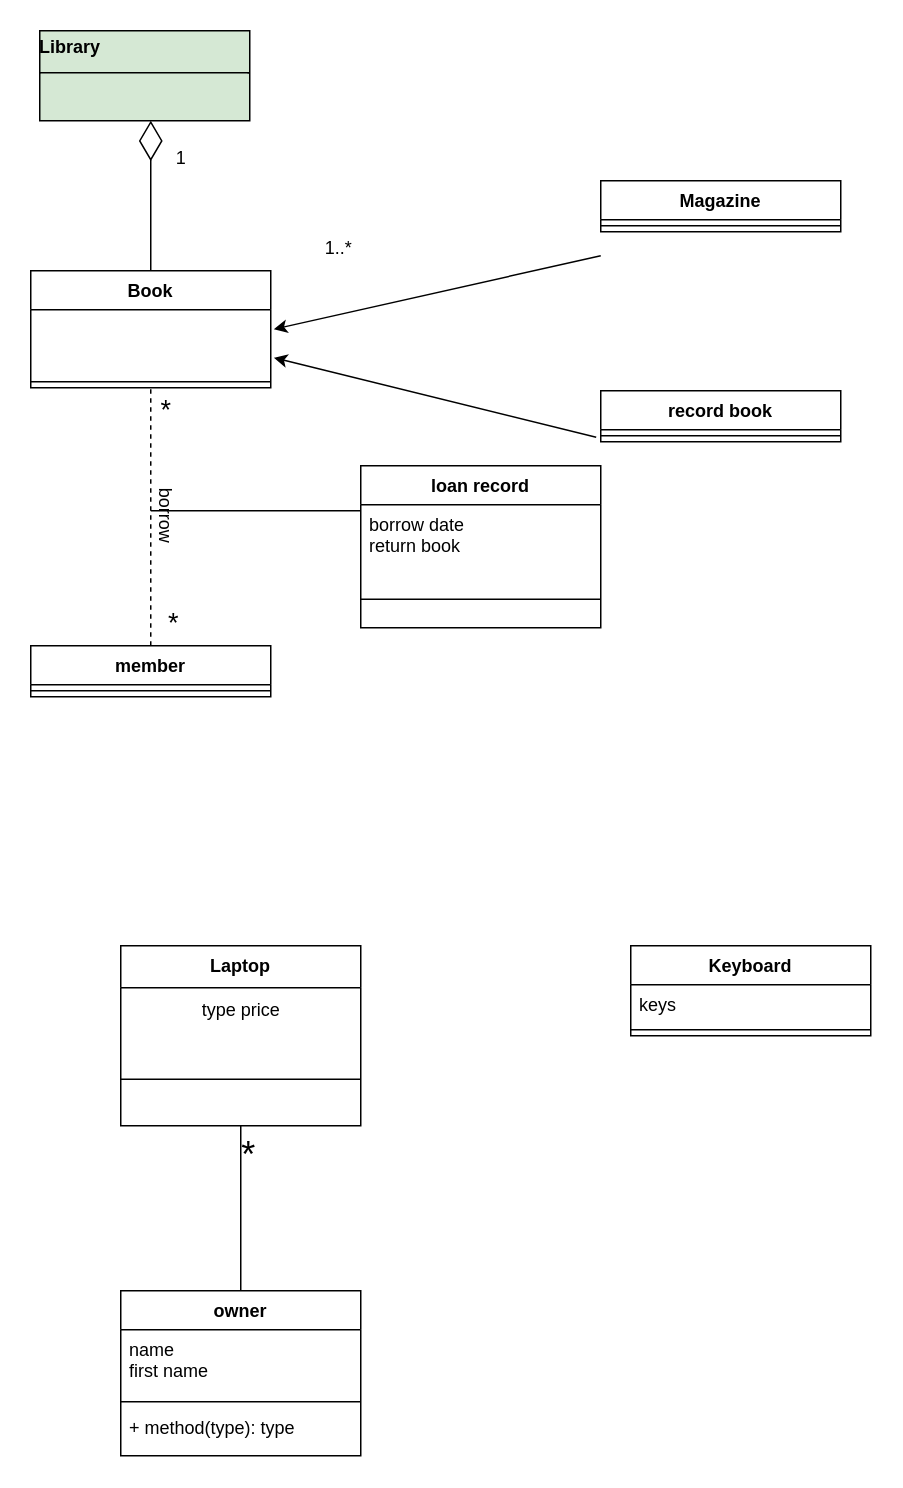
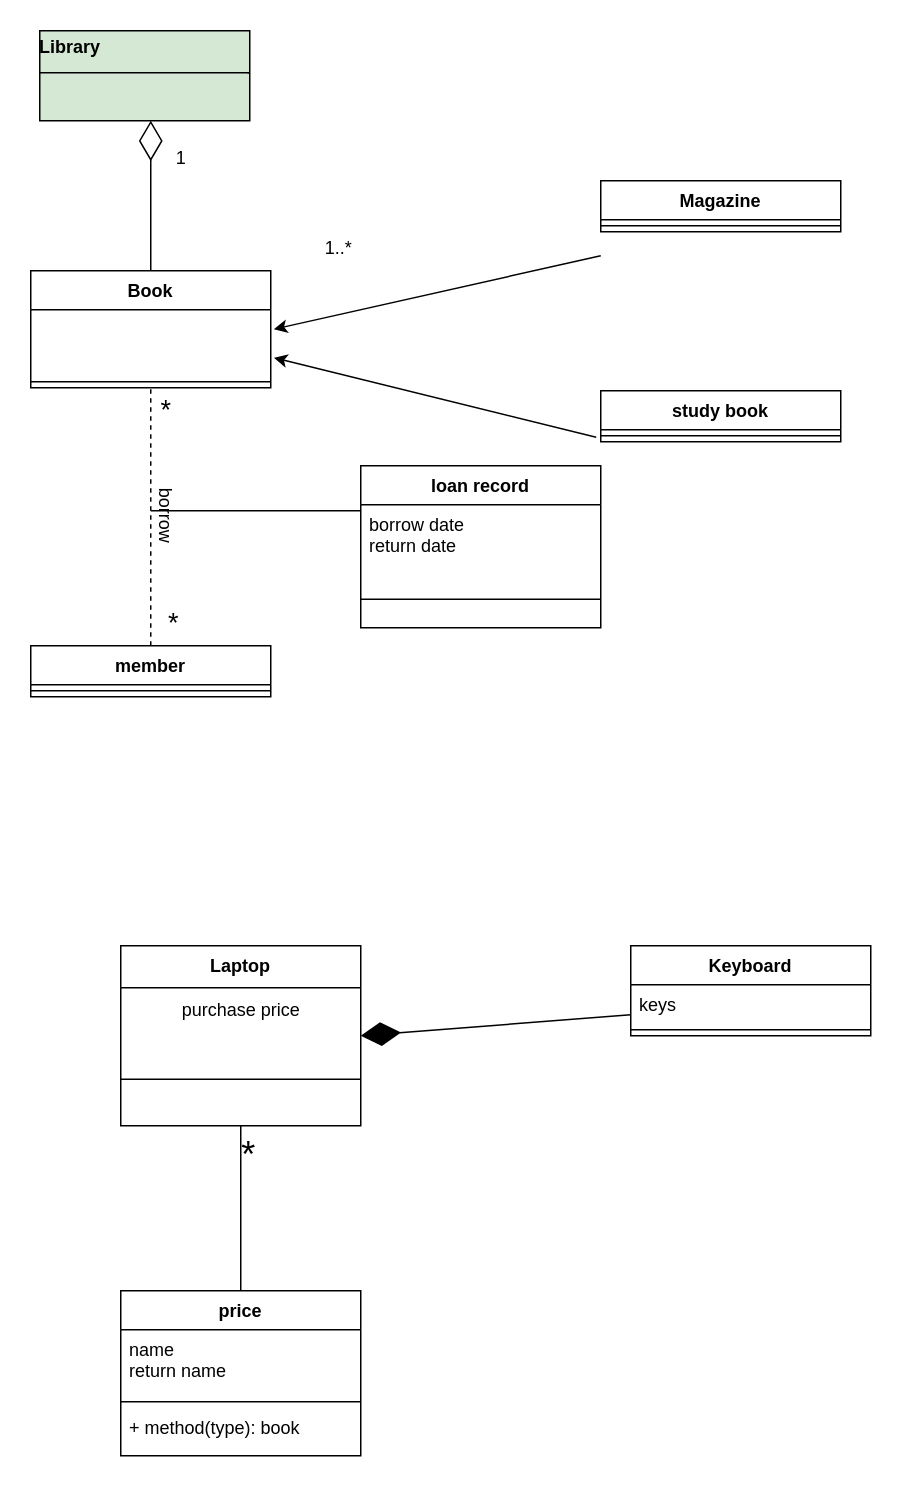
(721, 412) -> (721, 412)
(423, 537) -> (423, 537)
(242, 1010) -> (242, 1010)
none -> (514, 1024)
(241, 1312) -> (241, 1312)
(175, 1362) -> (183, 1362)
(224, 1429) -> (224, 1429)
